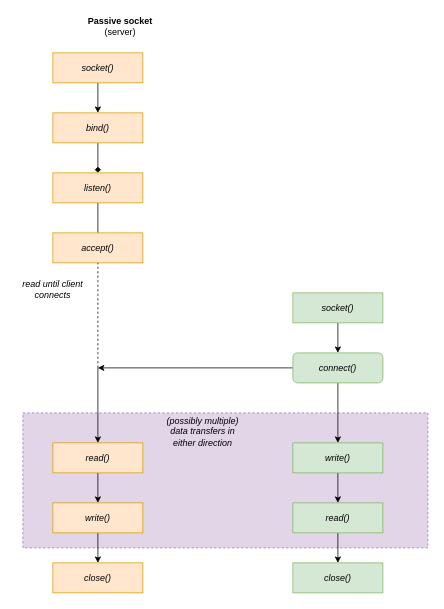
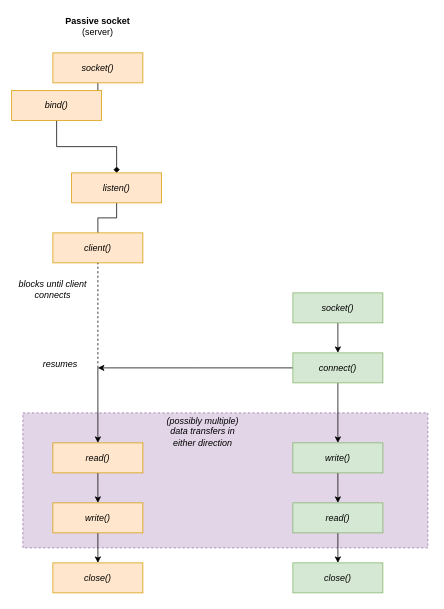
(120, 27) -> (98, 27)
(98, 128) -> (57, 105)
(98, 188) -> (117, 188)
(98, 248) -> (98, 248)
(53, 289) -> (53, 289)
none -> (60, 364)
(338, 368) -> (338, 368)
